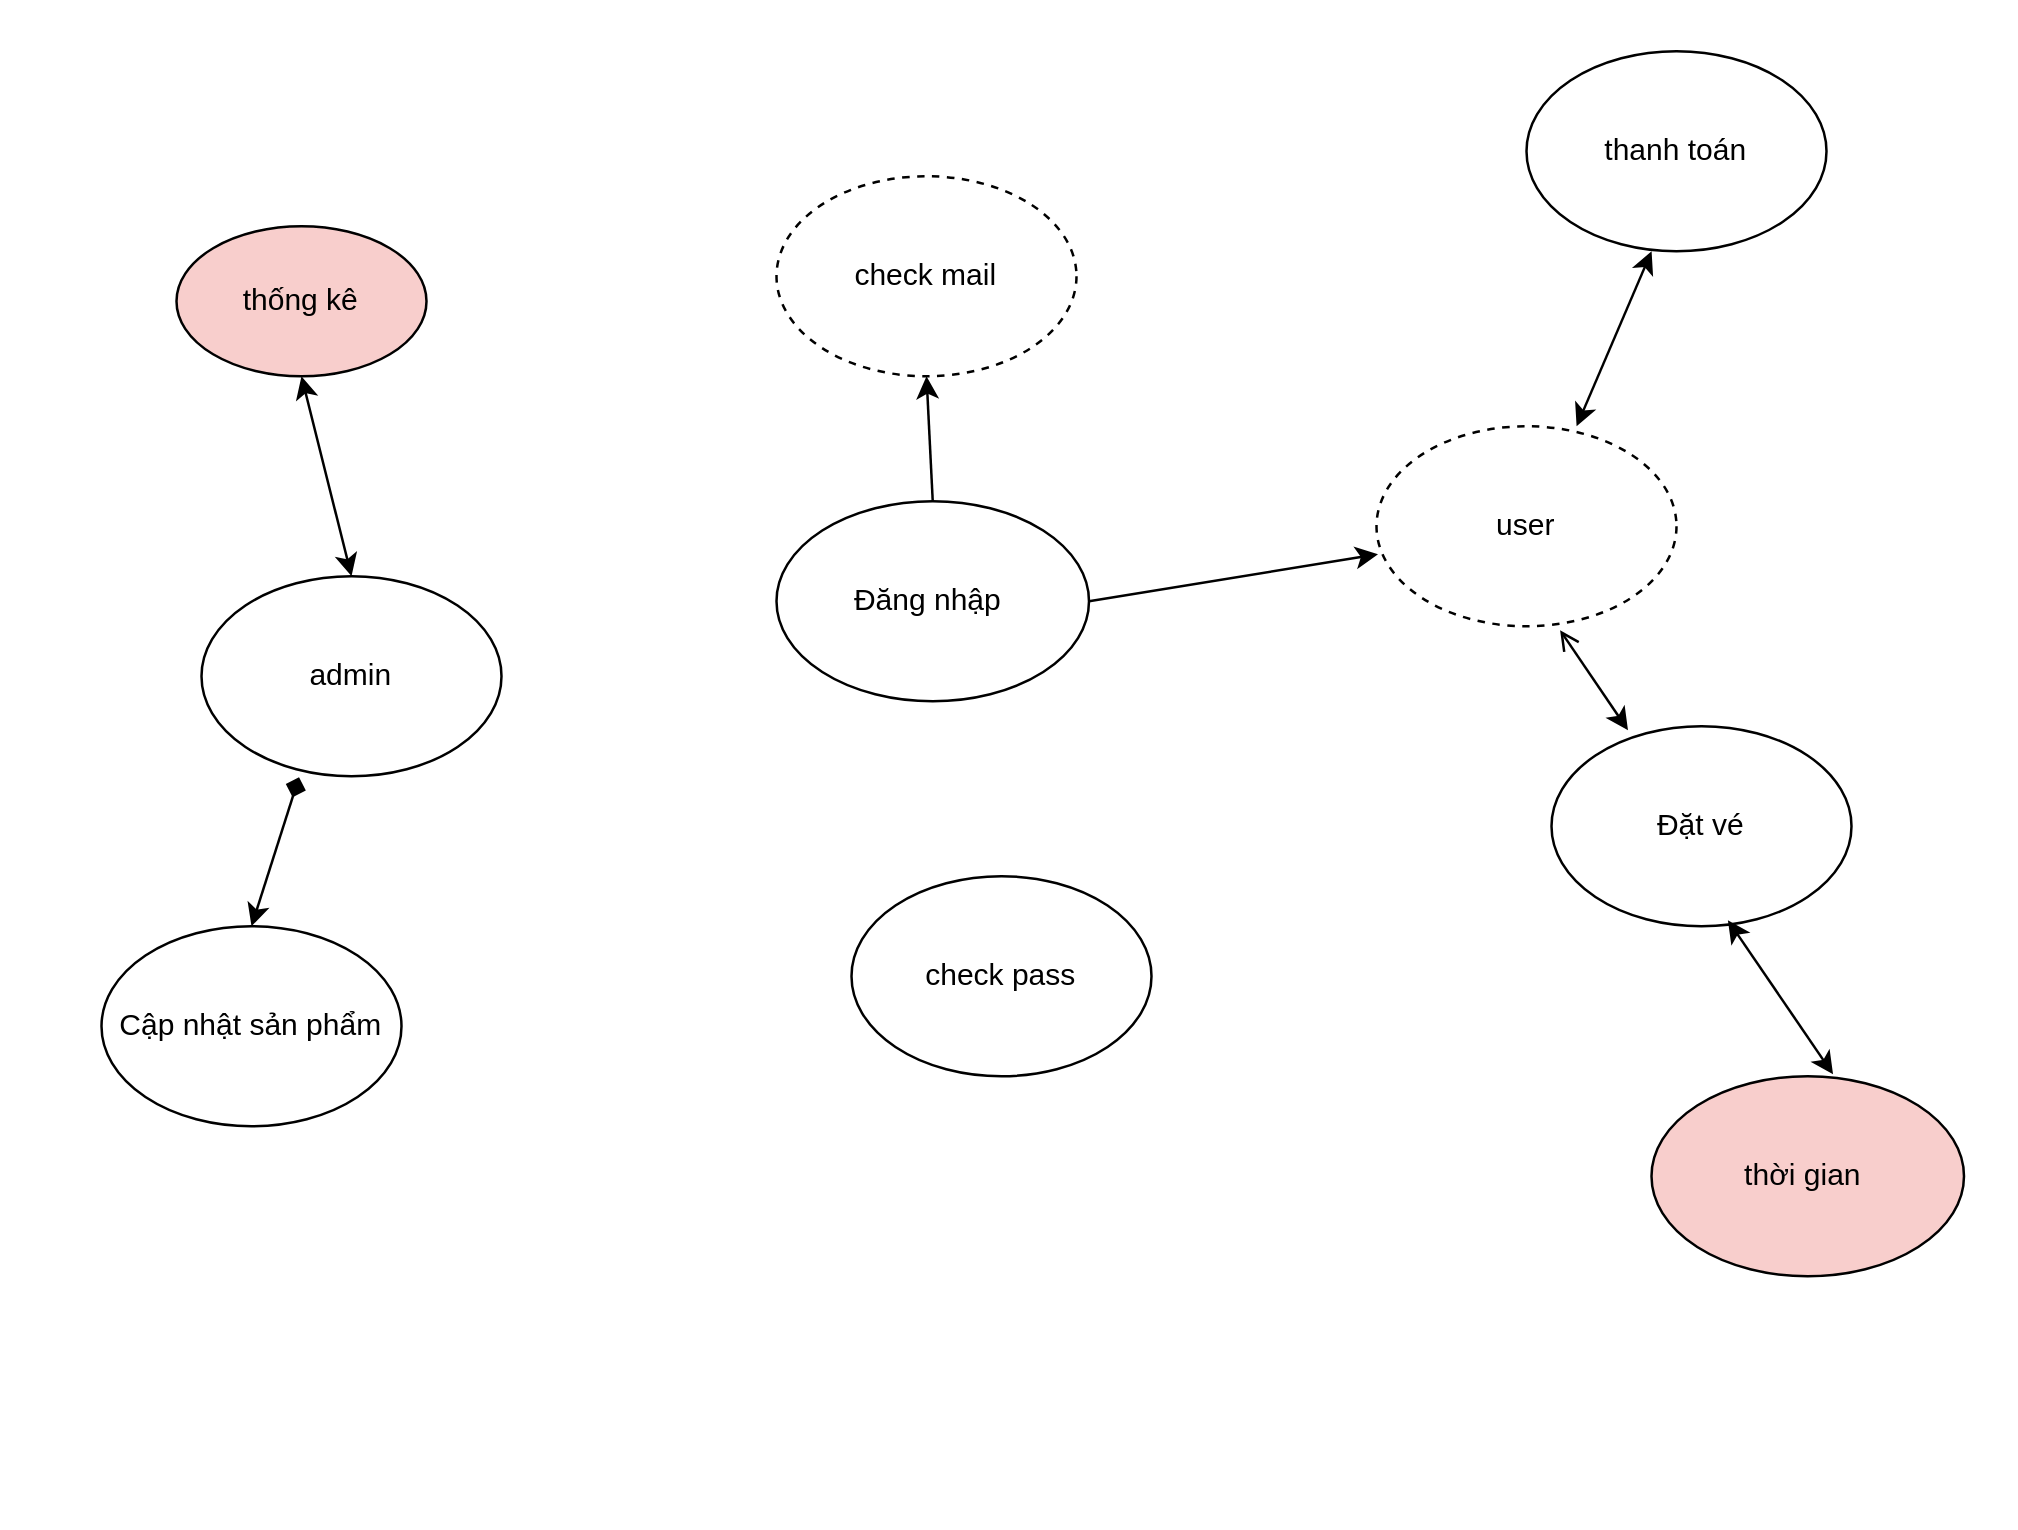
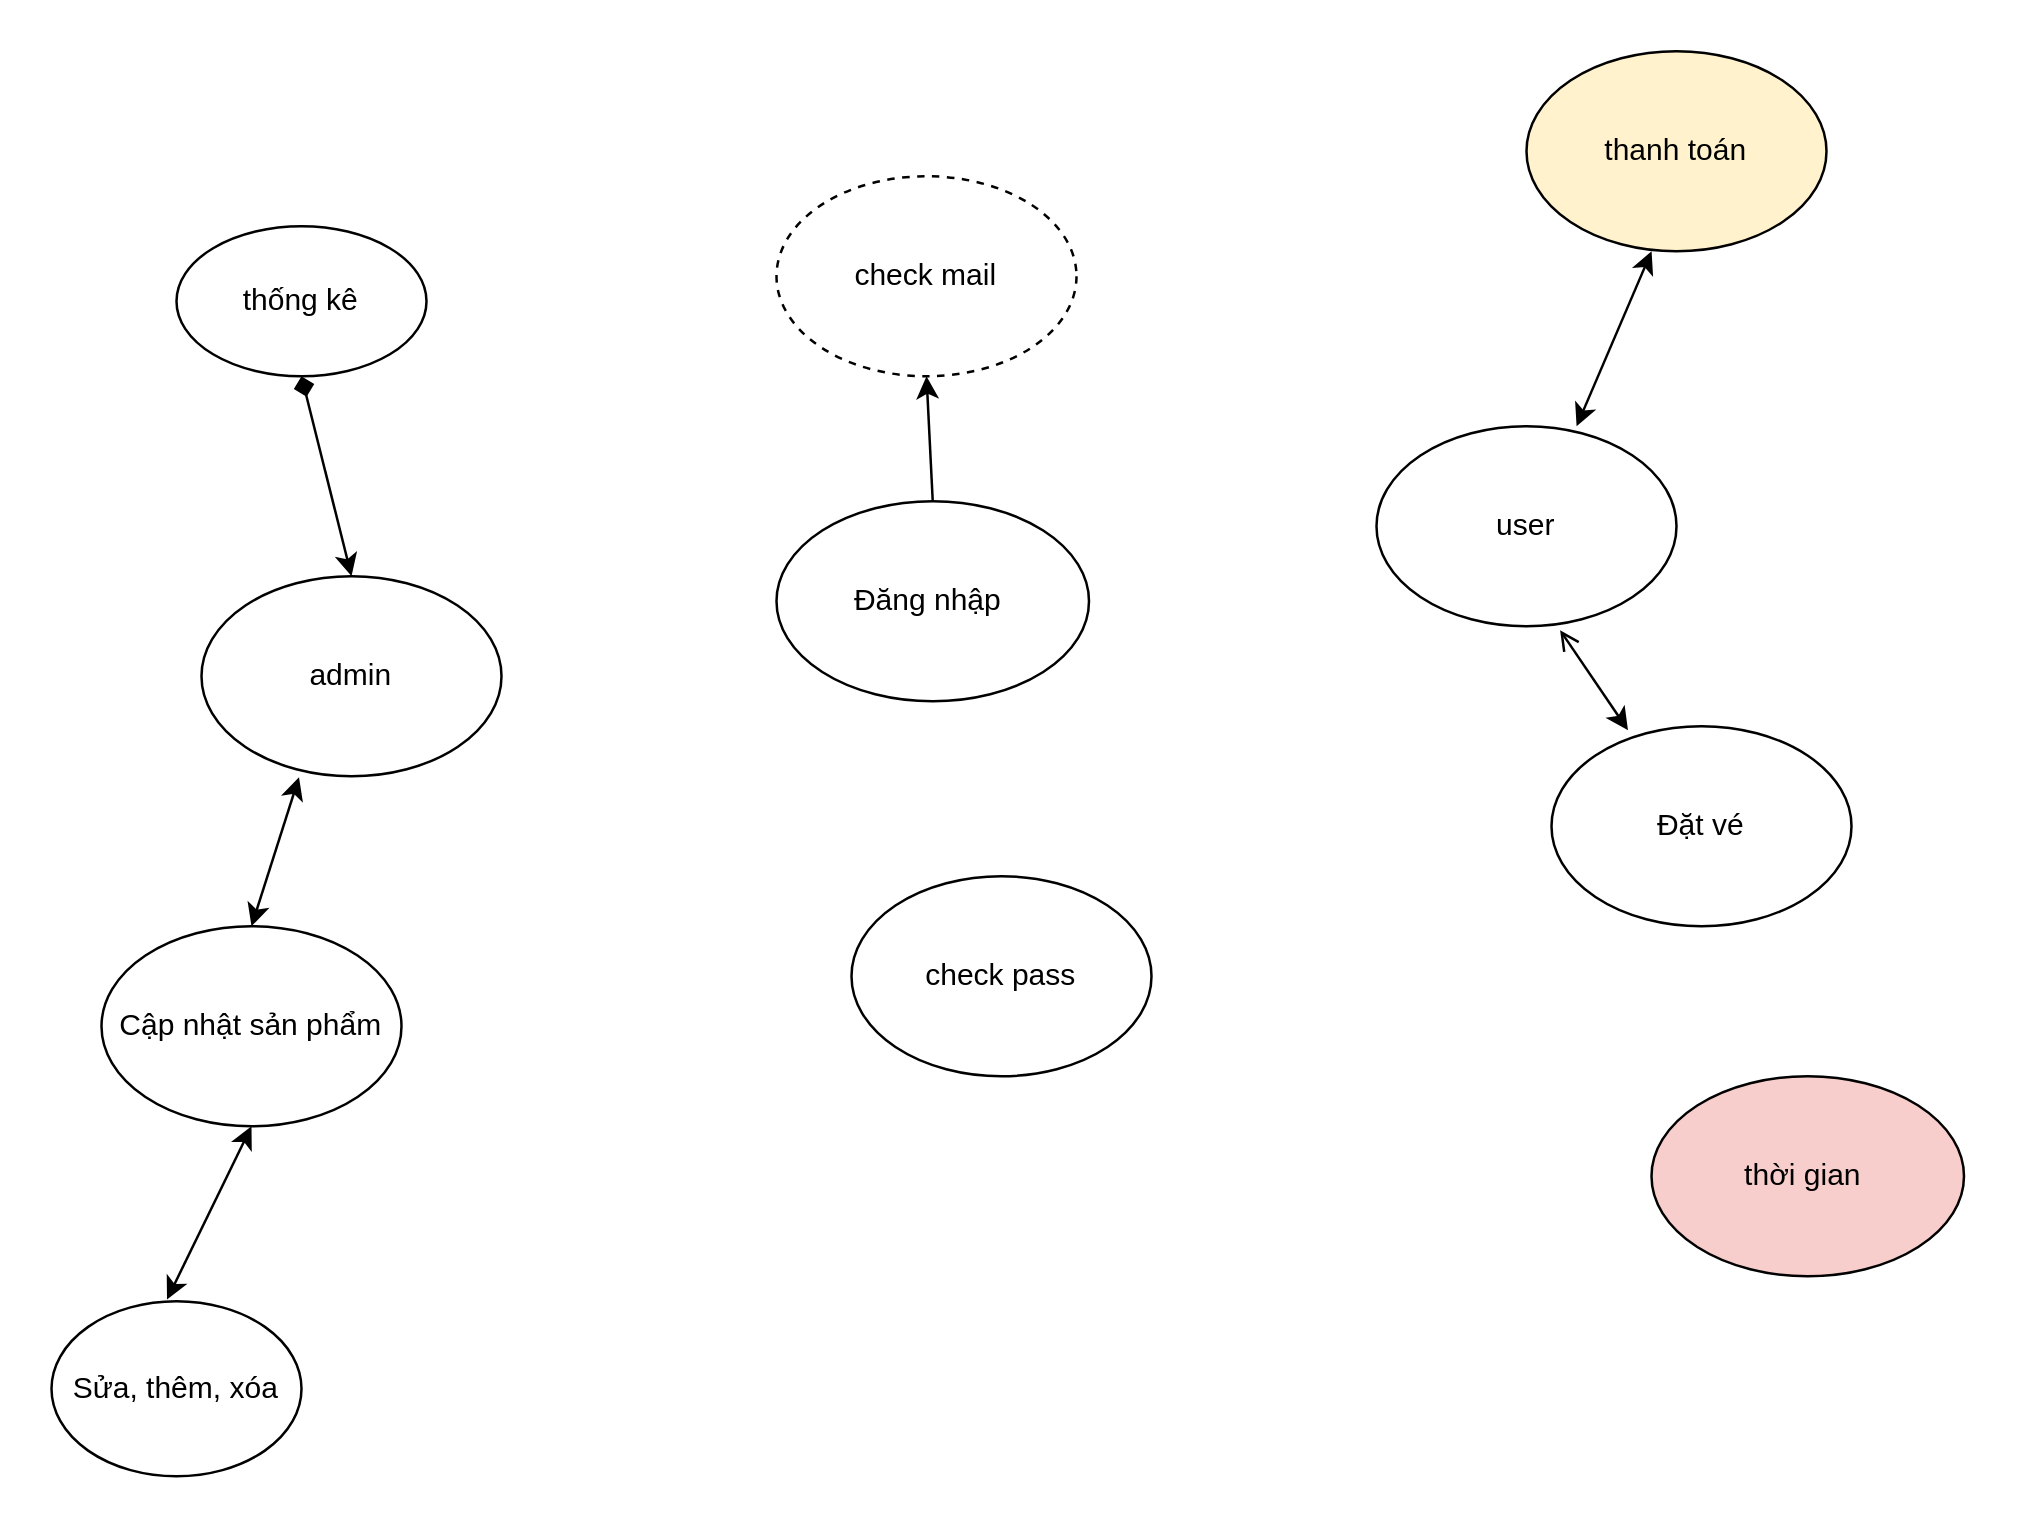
(1676, 151) -> (1676, 151)
(301, 301) -> (301, 301)
(306, 395) -> (306, 396)
(1526, 526) -> (1526, 526)
(1225, 579) -> none
(293, 797) -> (293, 795)
(1780, 997) -> none
none -> (209, 1213)
none -> (176, 1389)
